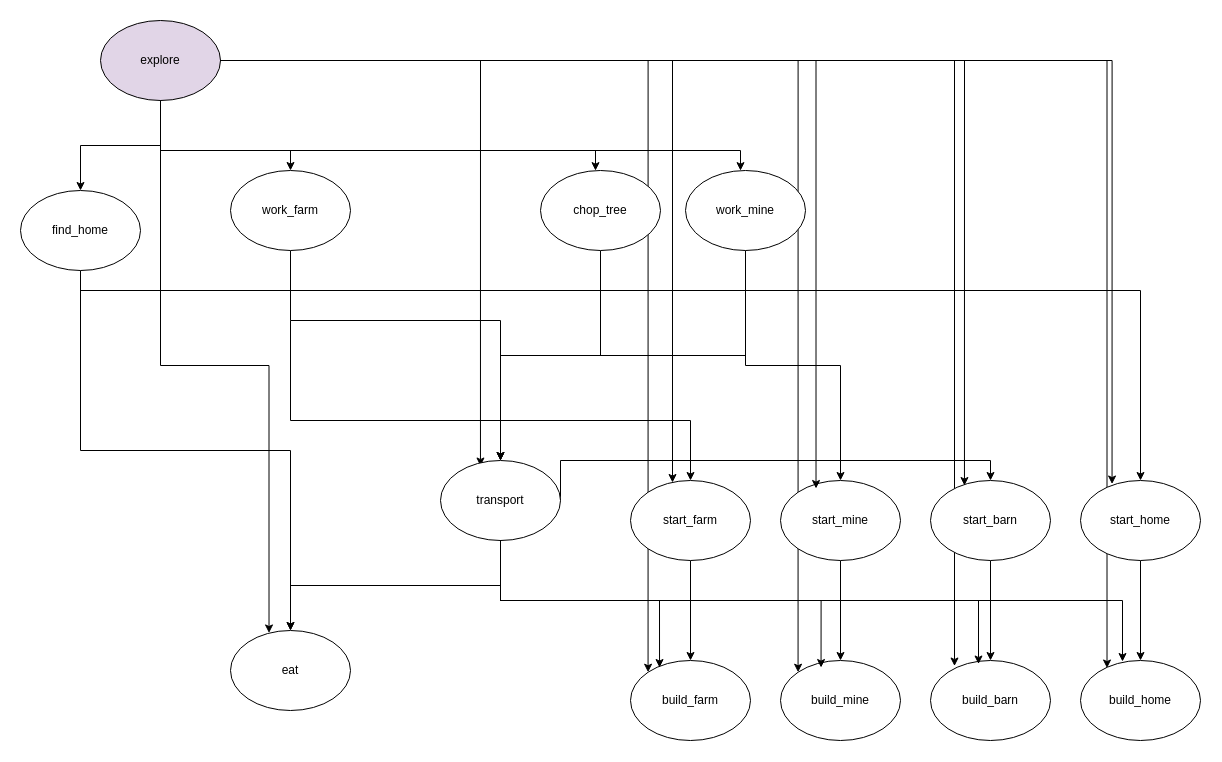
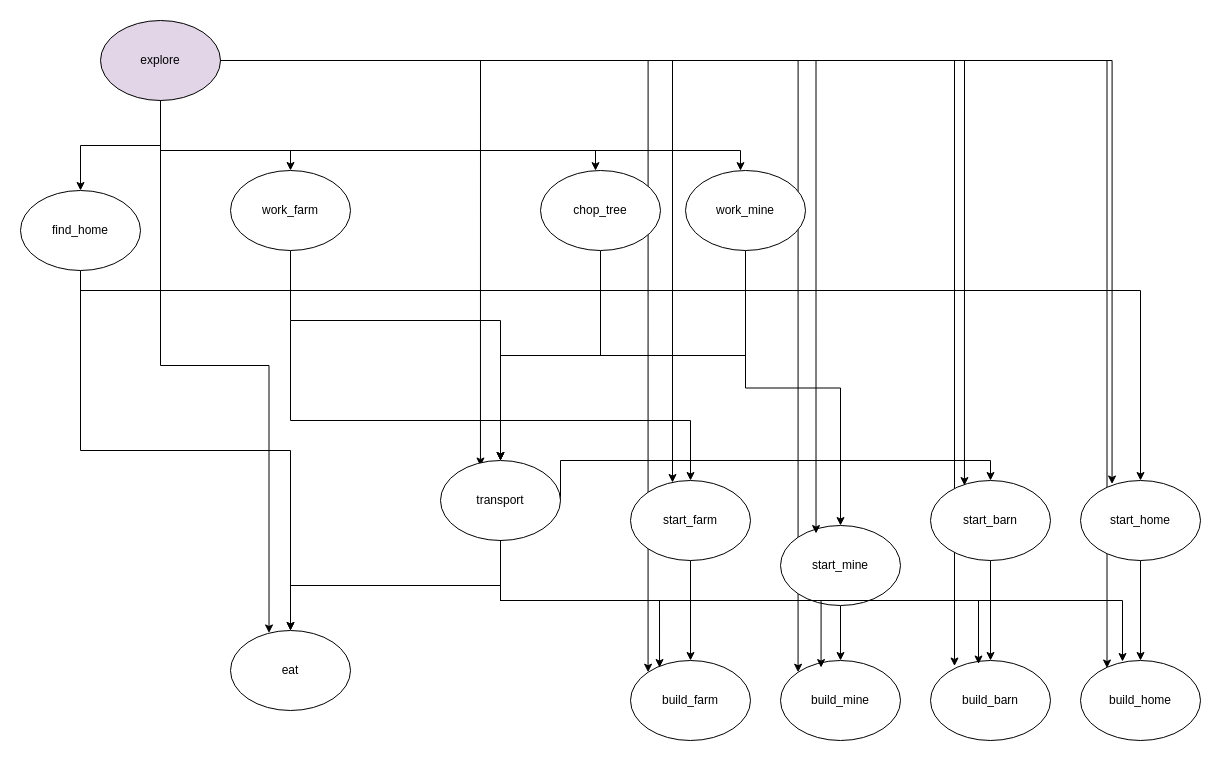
(841, 521) -> (841, 566)
